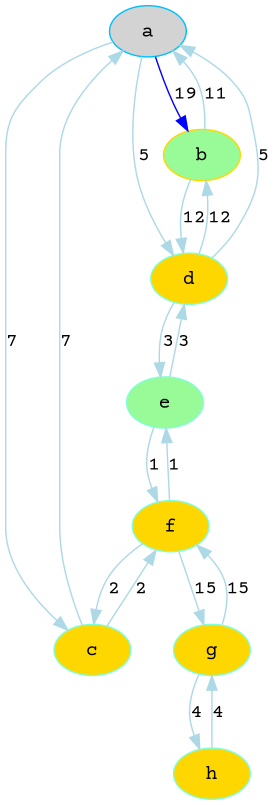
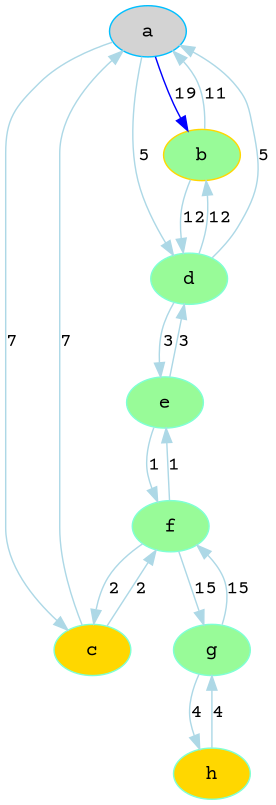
(189, 279) -> (189, 279)
(171, 526) -> (171, 526)
(212, 650) -> (212, 650)
